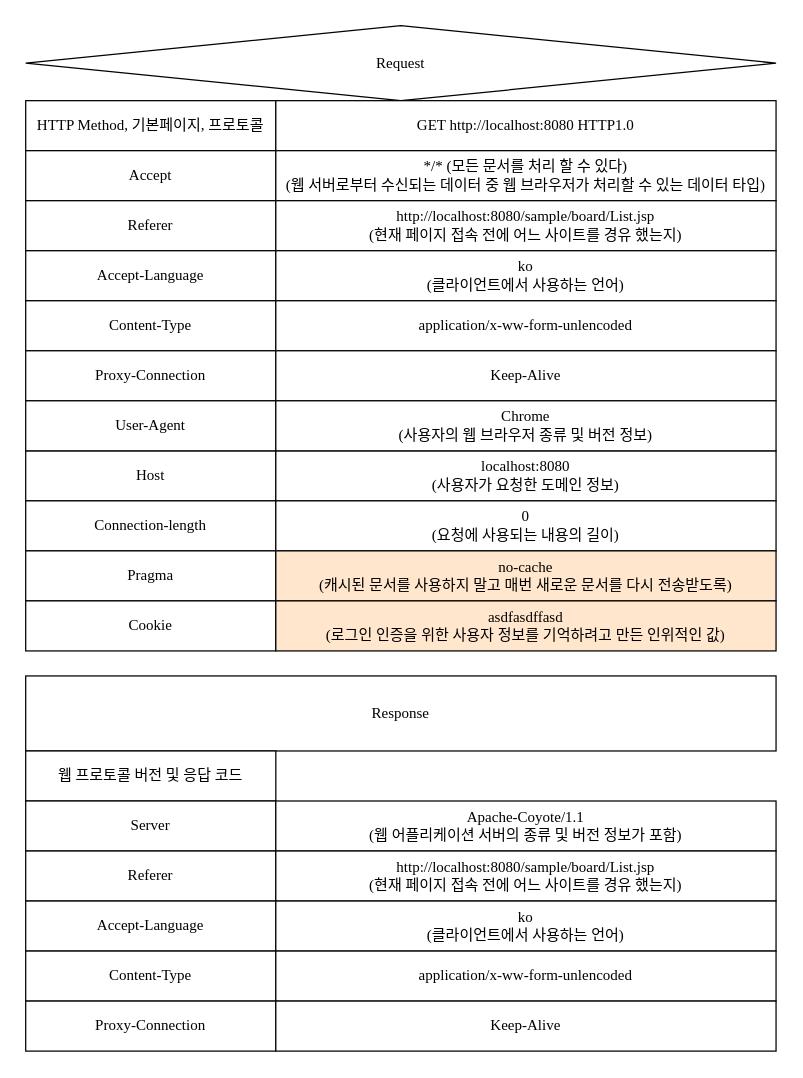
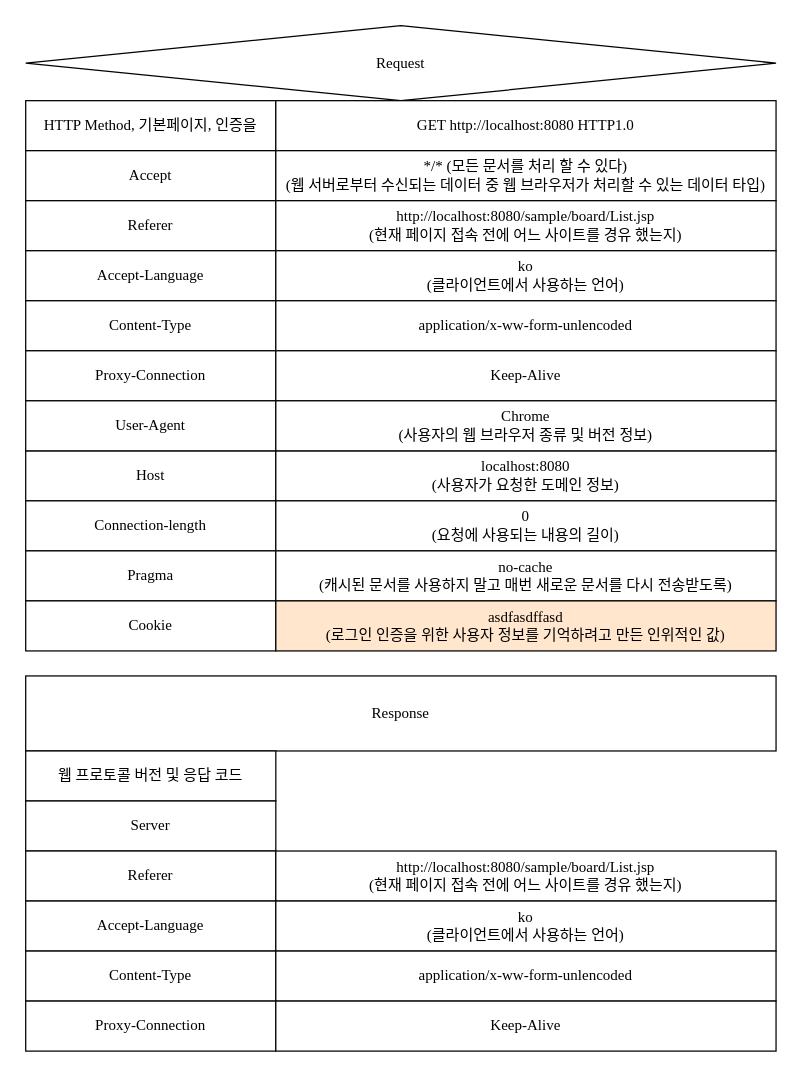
(151, 126) -> (151, 126)
(526, 576) -> (526, 576)
(526, 826) -> none
